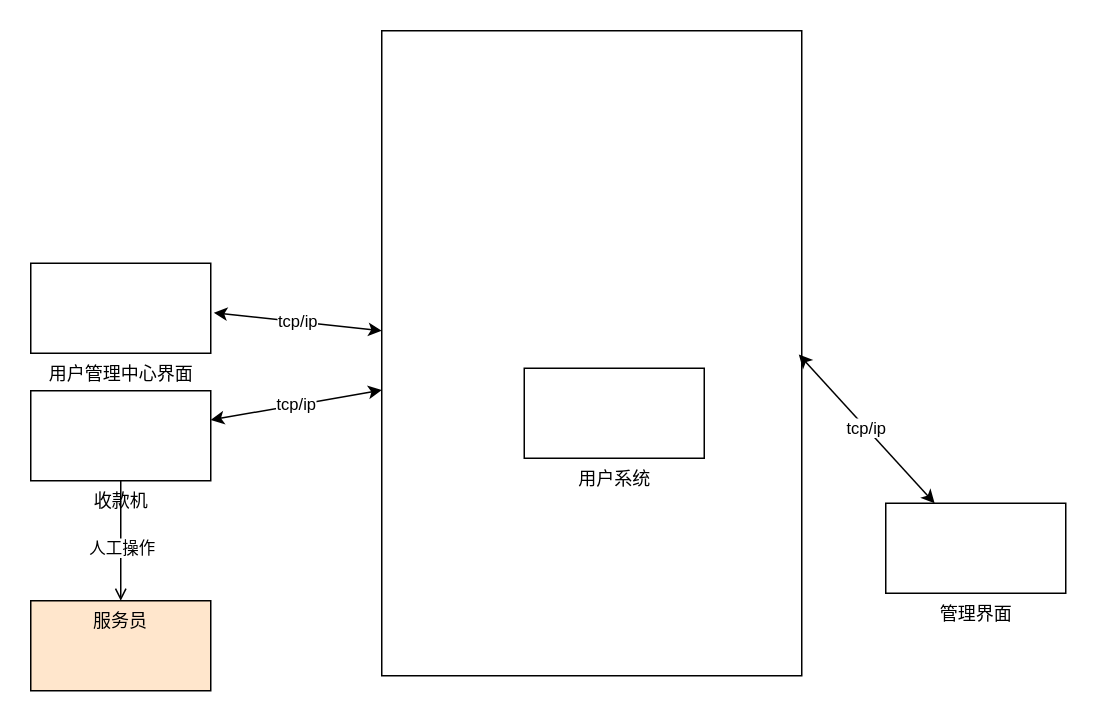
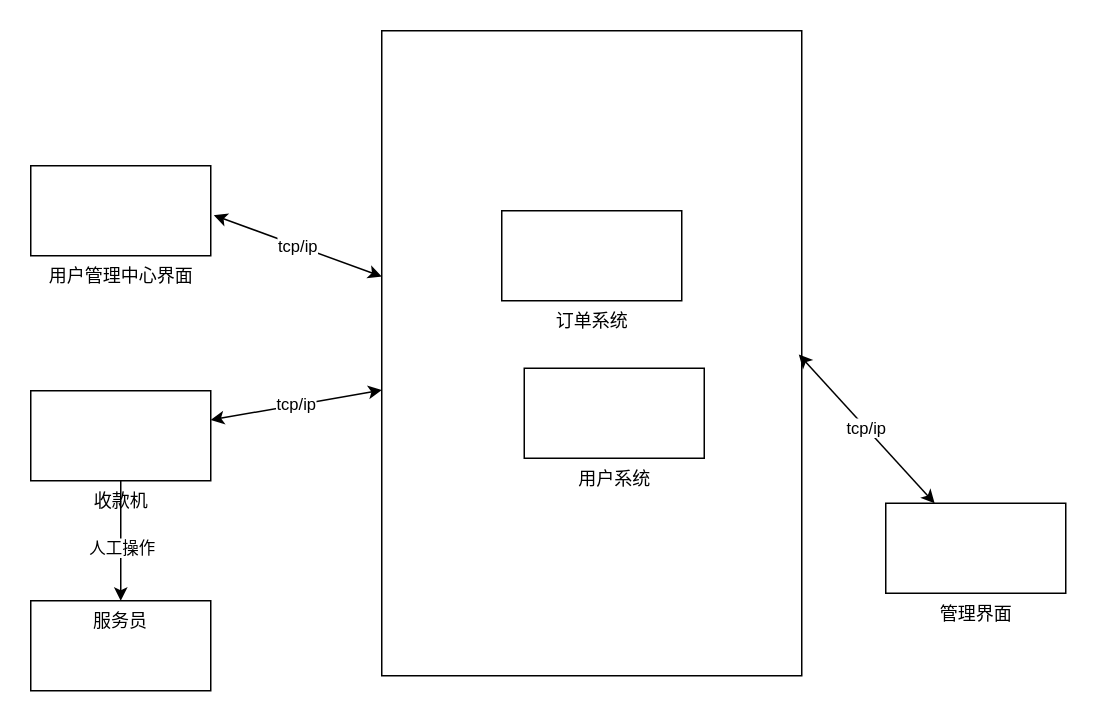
none -> (592, 256)
(121, 308) -> (121, 211)
(121, 591) -> (121, 589)
(121, 646) -> (121, 646)
